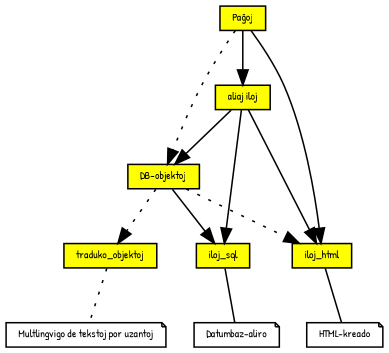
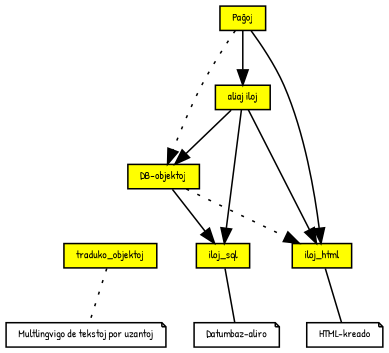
(141, 210) -> none
